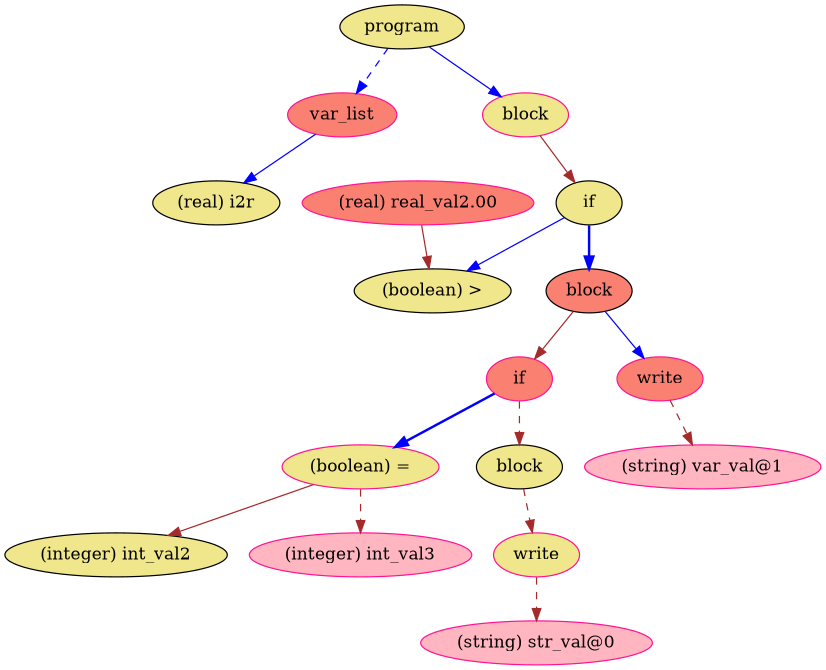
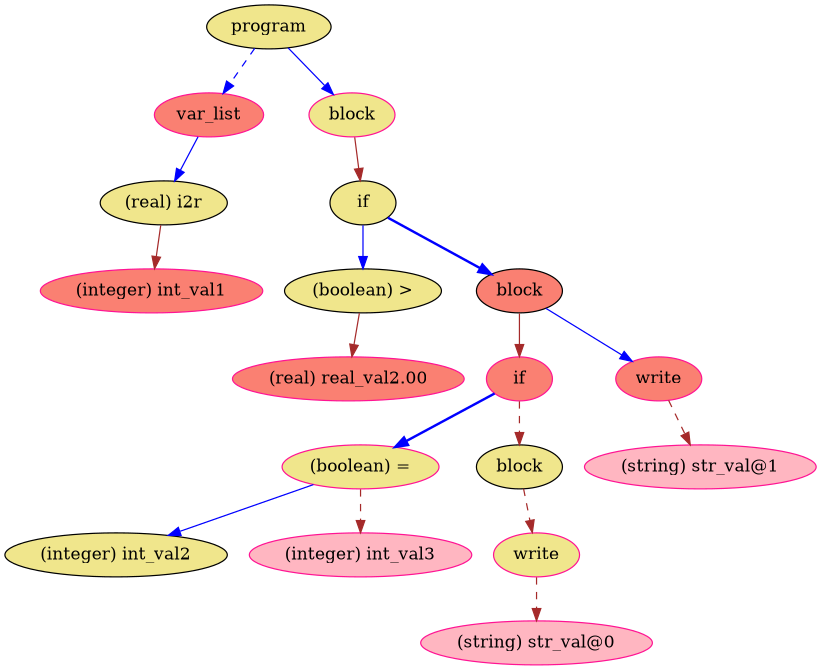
(424, 241) -> (357, 329)
none -> (152, 291)
(703, 467) -> (700, 467)
(247, 508) -> (247, 508)
